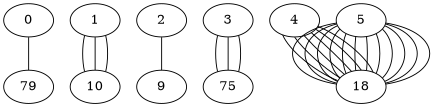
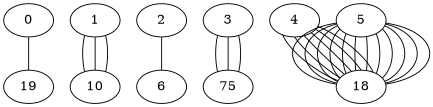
(29, 87) -> (29, 87)
(162, 87) -> (162, 87)
